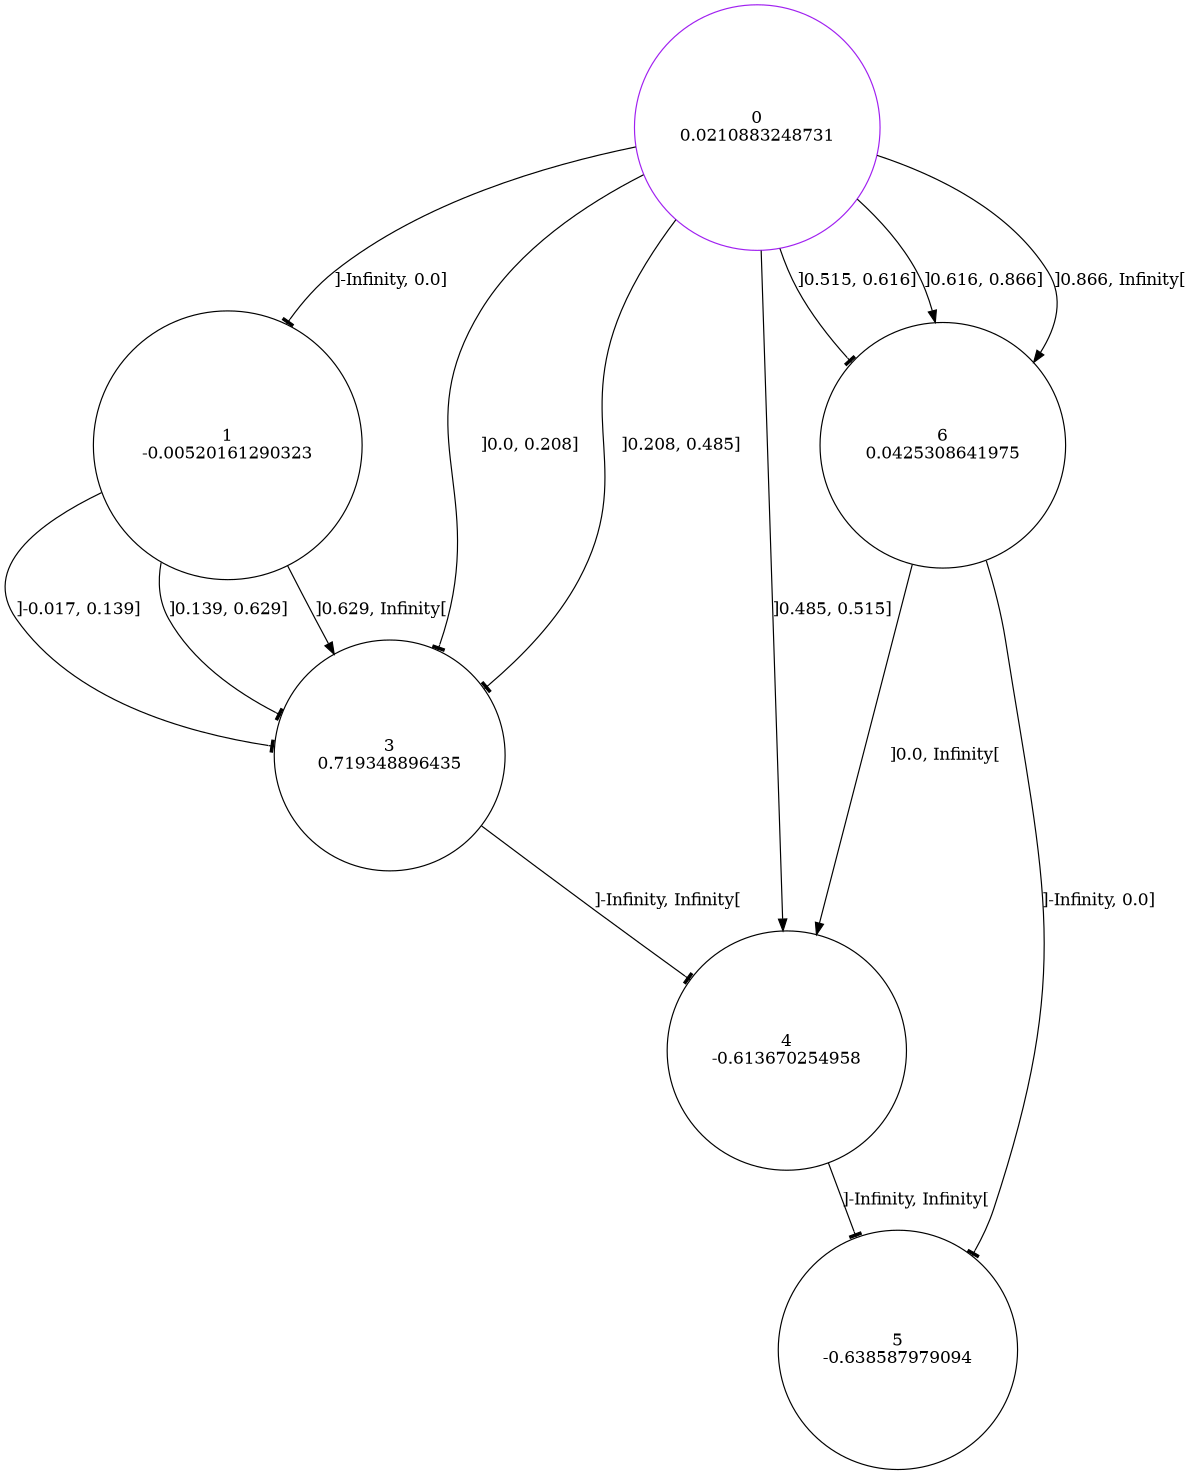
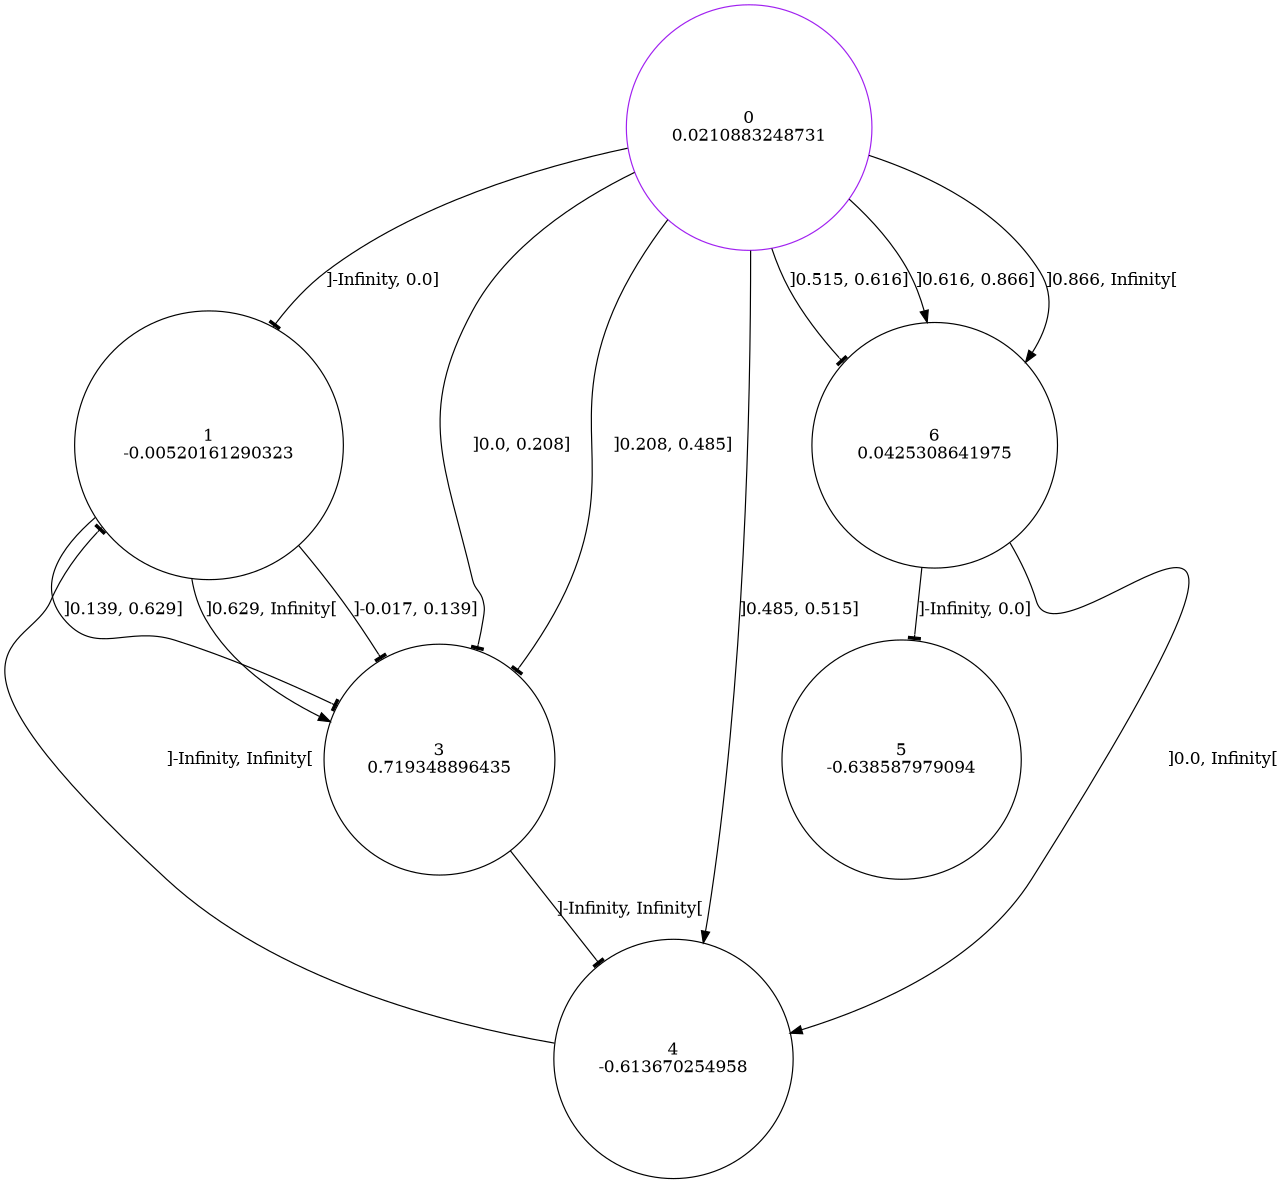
(841, 1197) -> (163, 876)
